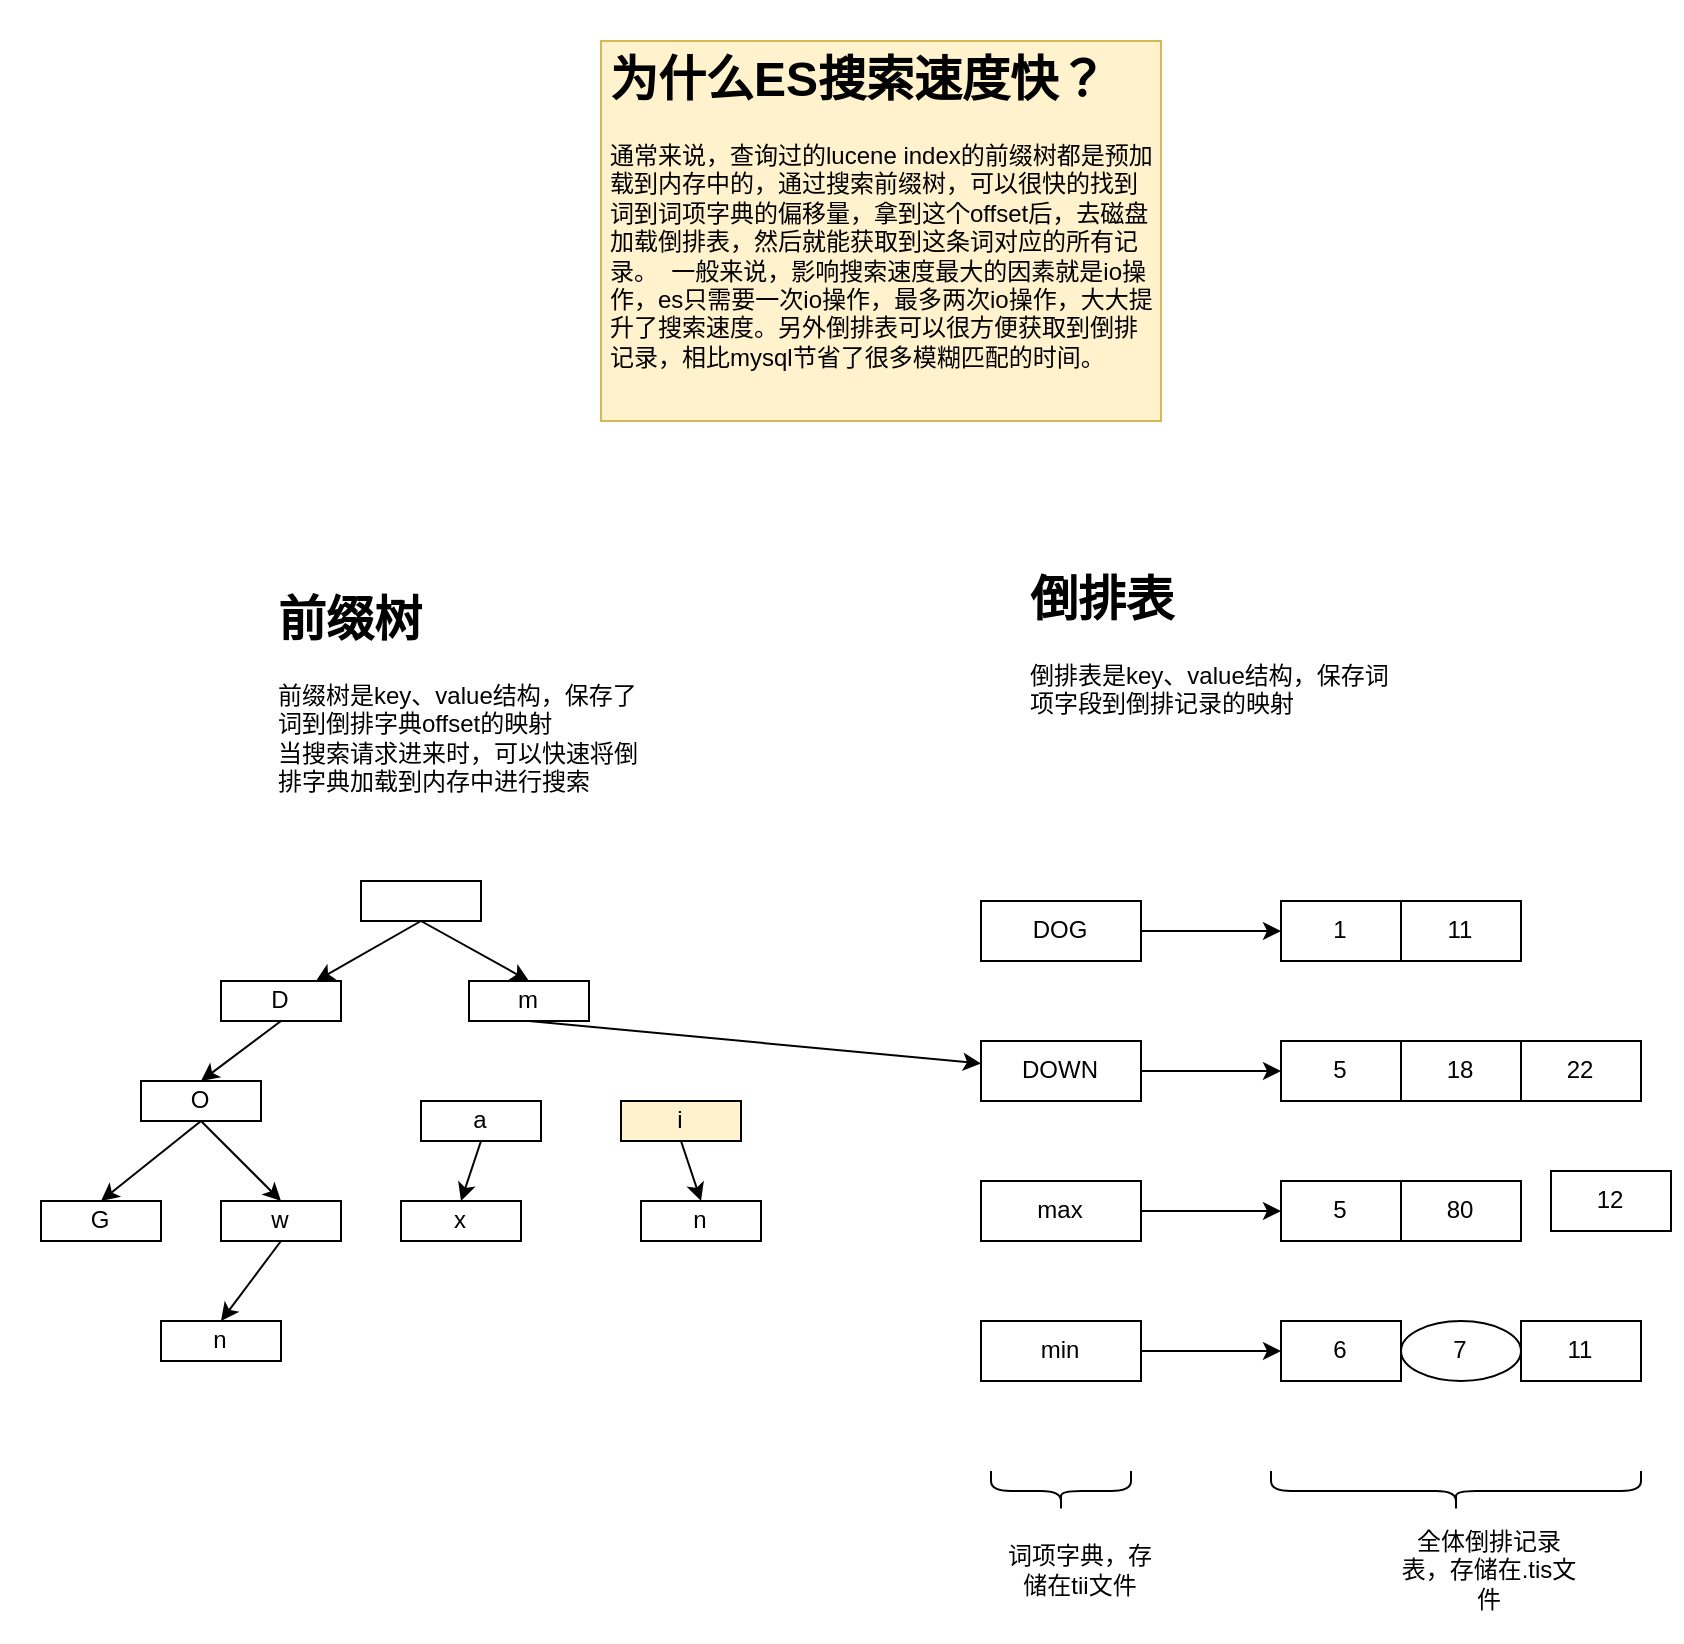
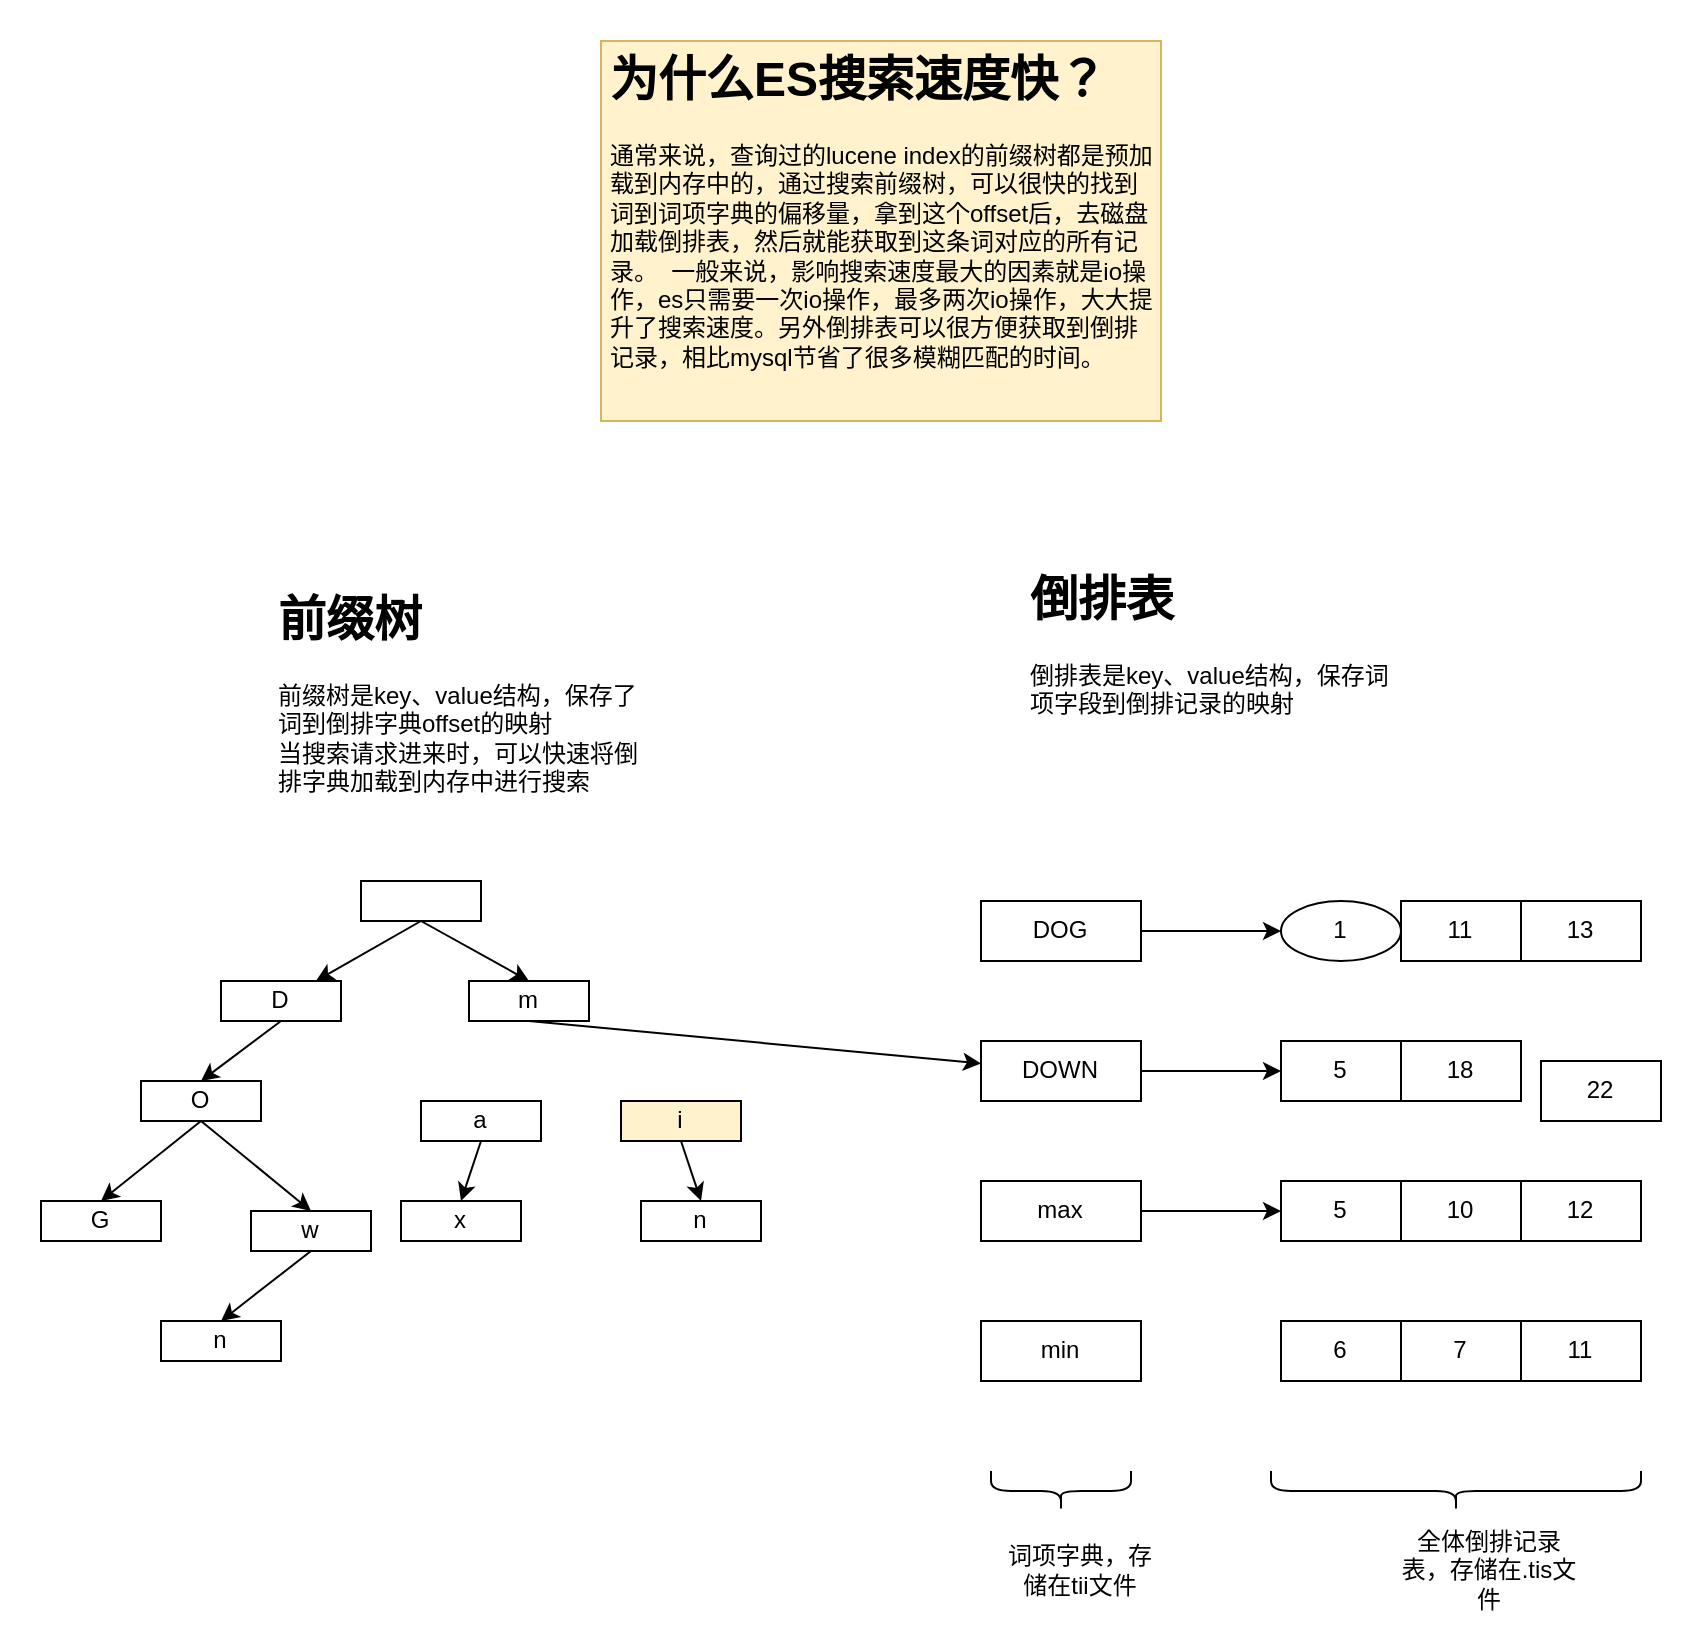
(1341, 931) -> (1341, 931)
none -> (1581, 931)
(1581, 1071) -> (1601, 1091)
(1611, 1201) -> (1581, 1211)
(1461, 1211) -> (1461, 1211)
(281, 1221) -> (311, 1231)
(1204, 1351) -> none
(1461, 1351) -> (1461, 1351)
